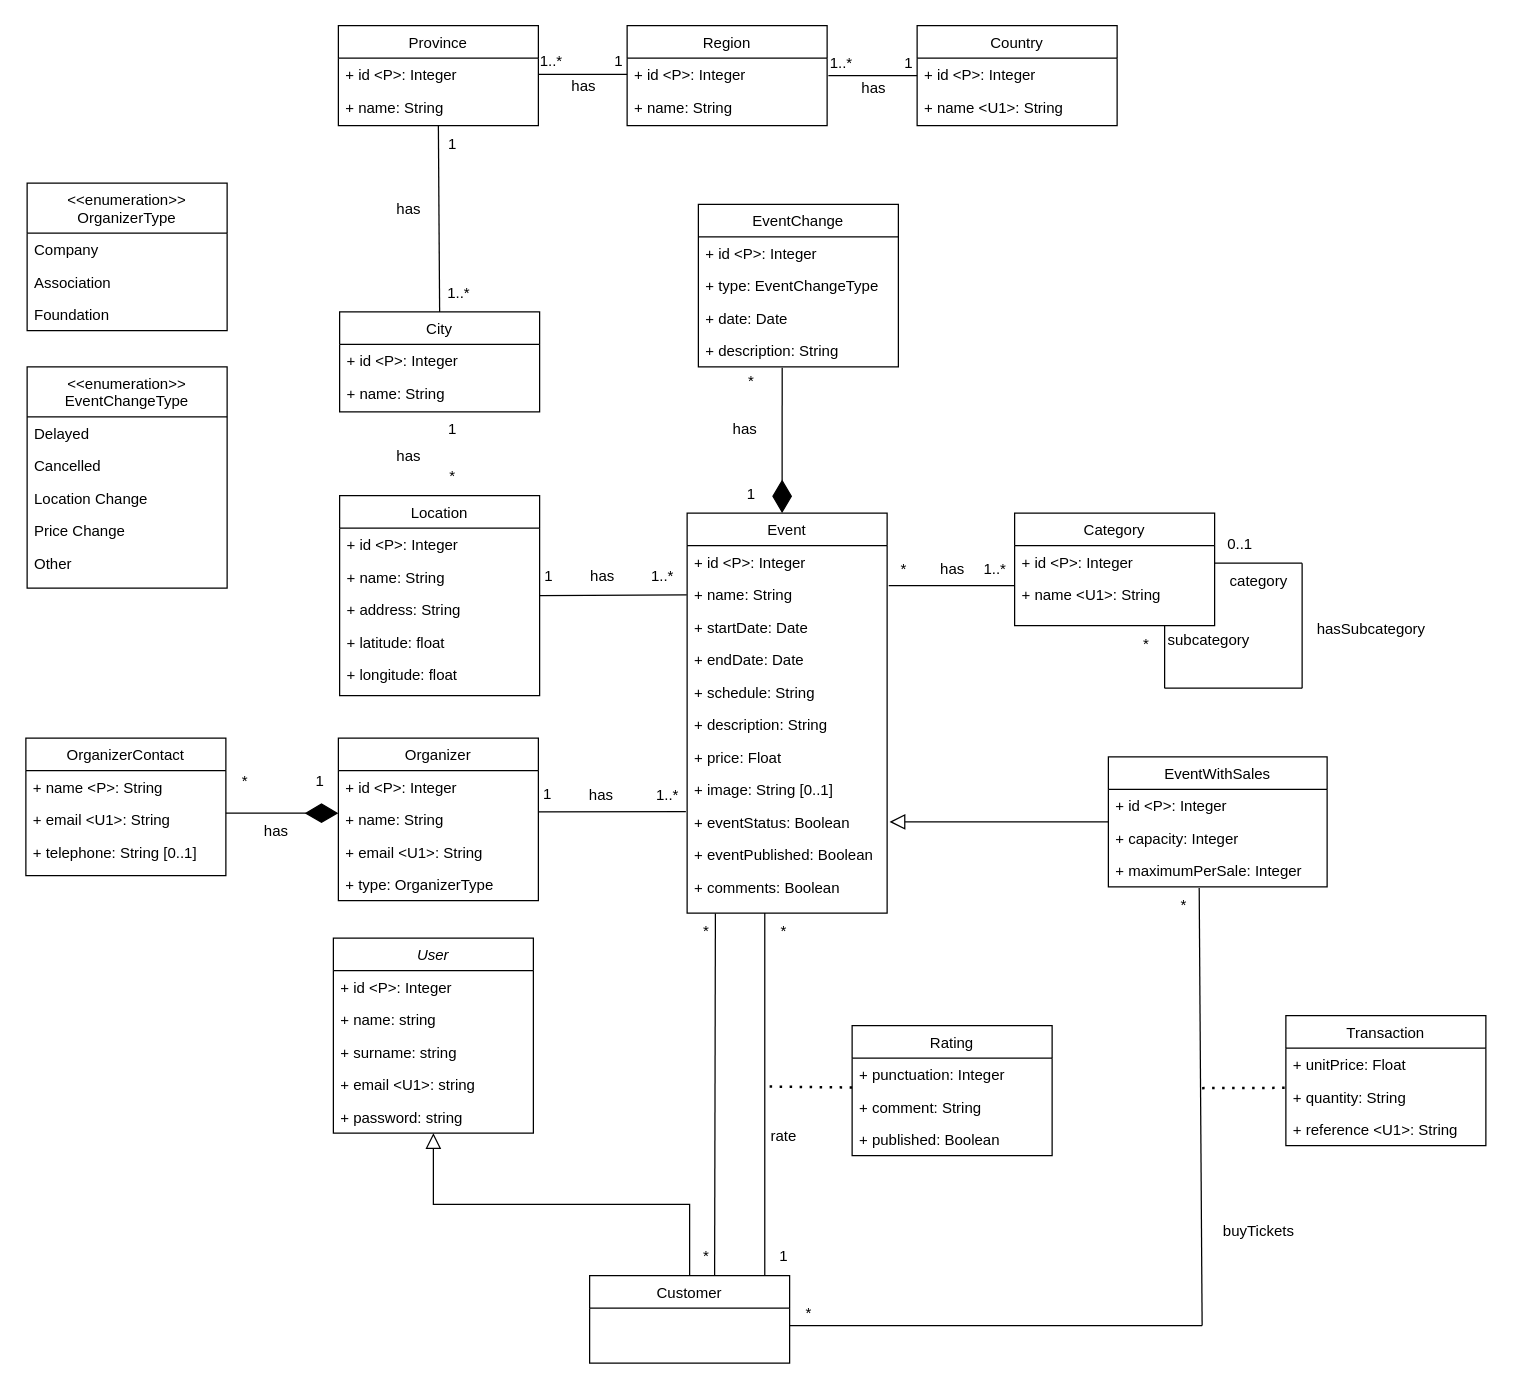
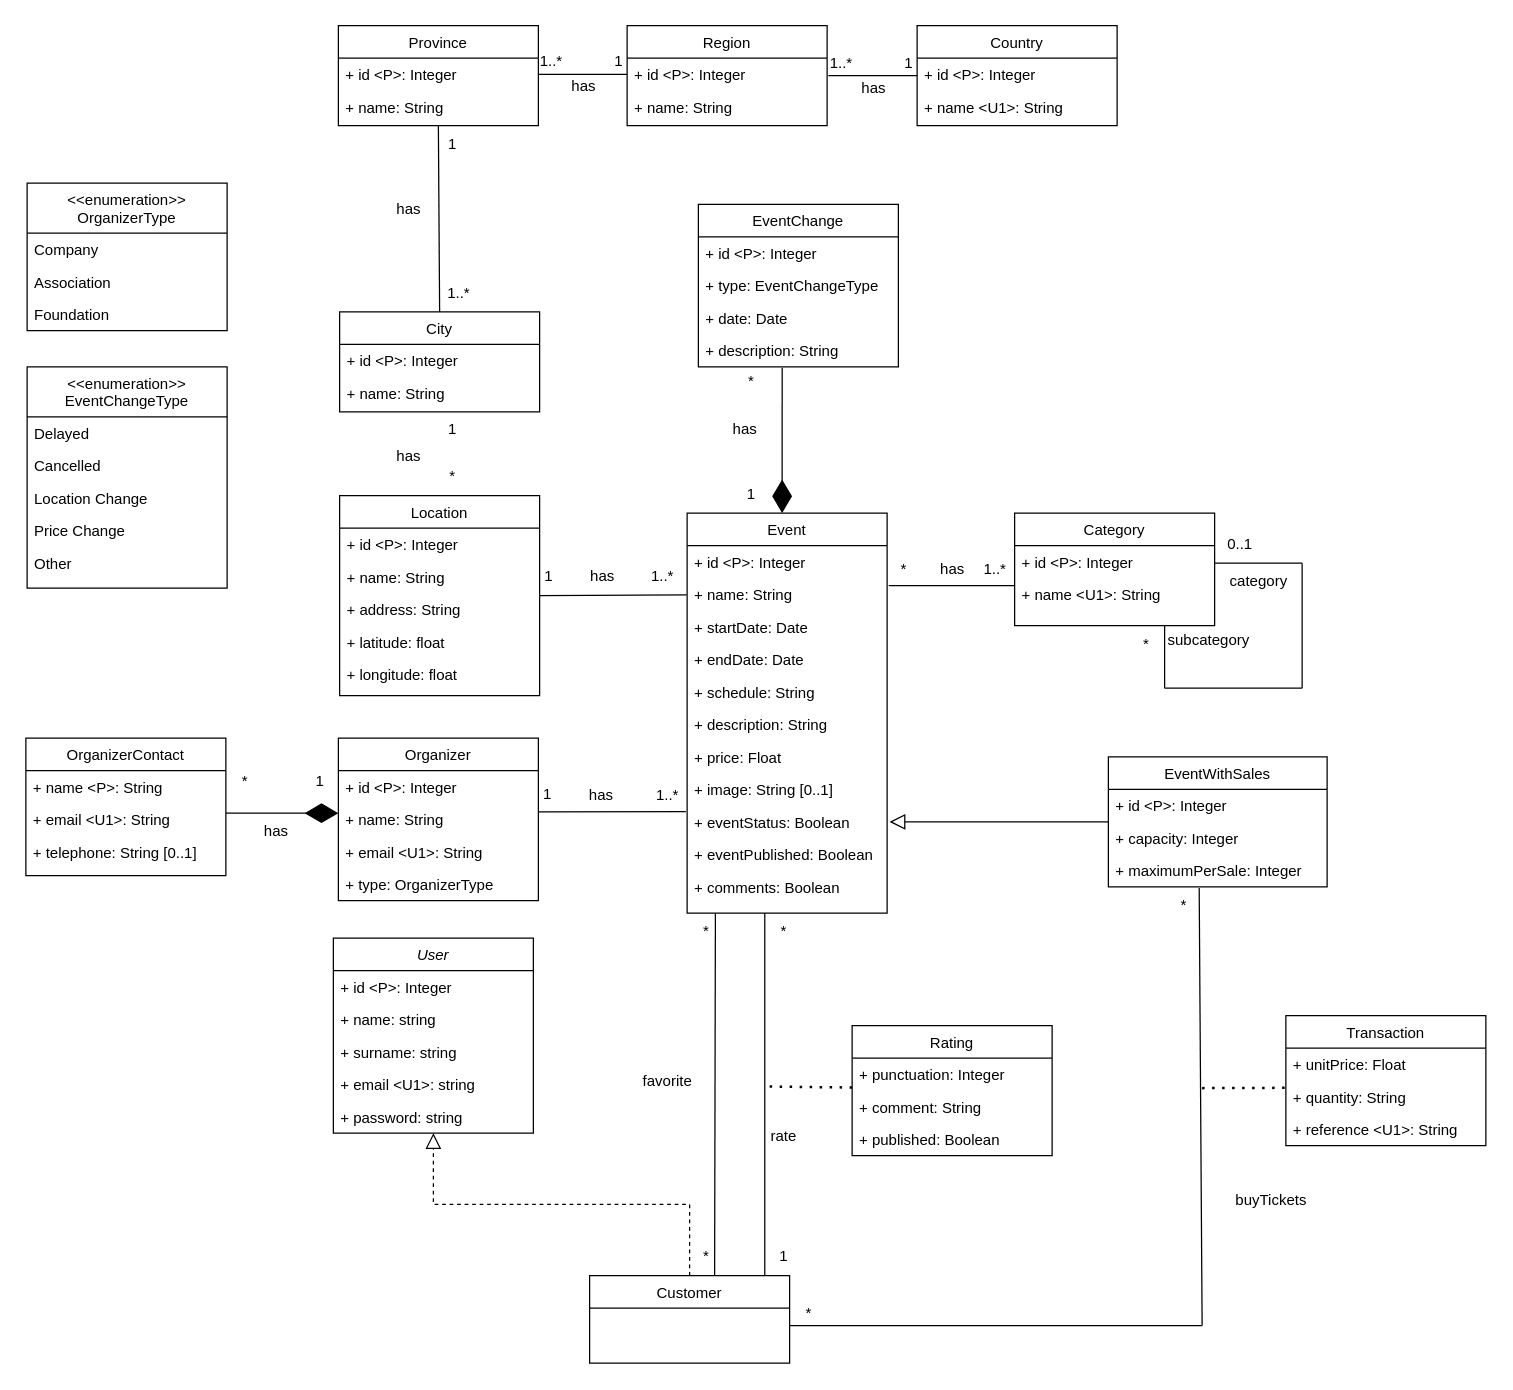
(1371, 629) -> none
none -> (667, 1082)
(567, 1204) -> (567, 1204)
(1258, 1232) -> (1271, 1201)
